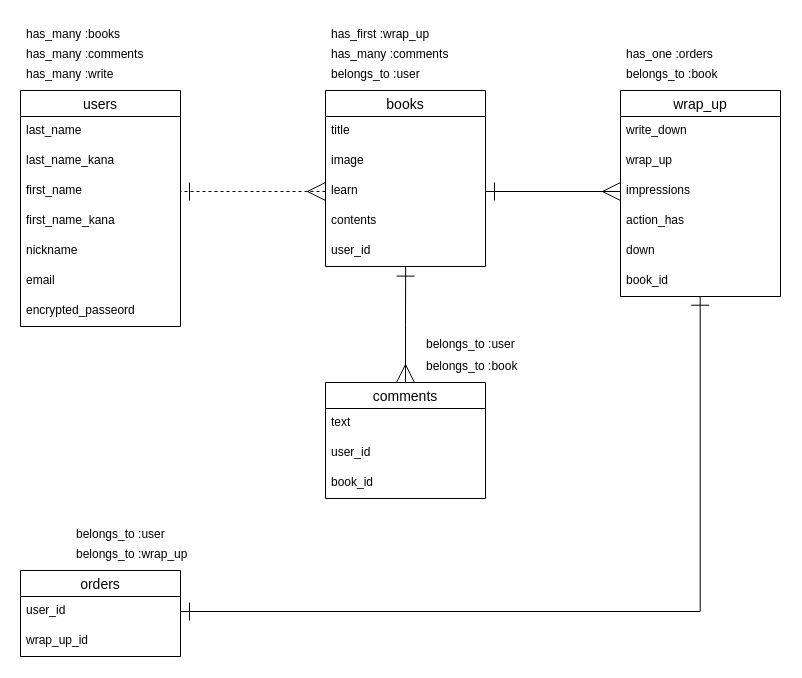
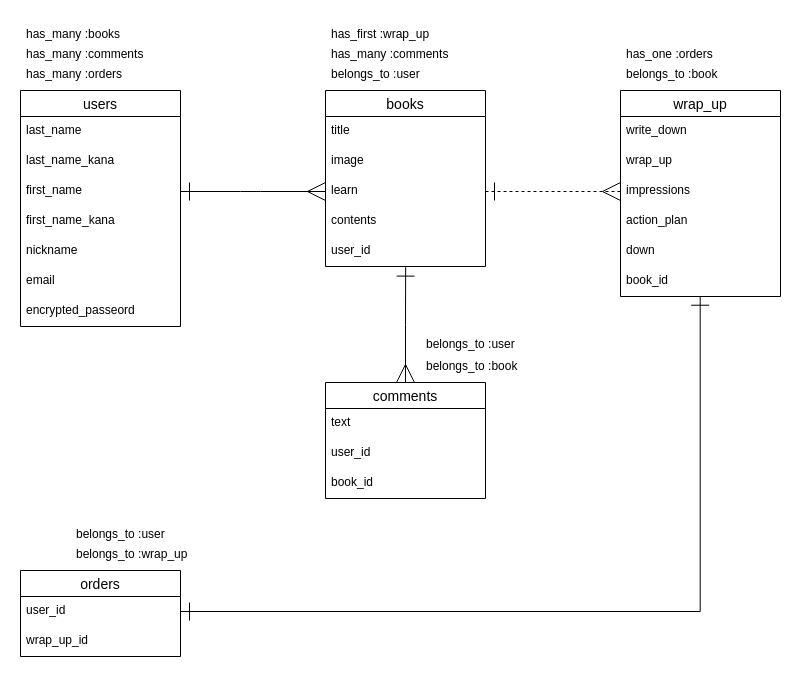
(72, 74) -> (77, 74)
(253, 192) -> (253, 192)
(553, 192) -> (553, 192)
(658, 220) -> (660, 220)
